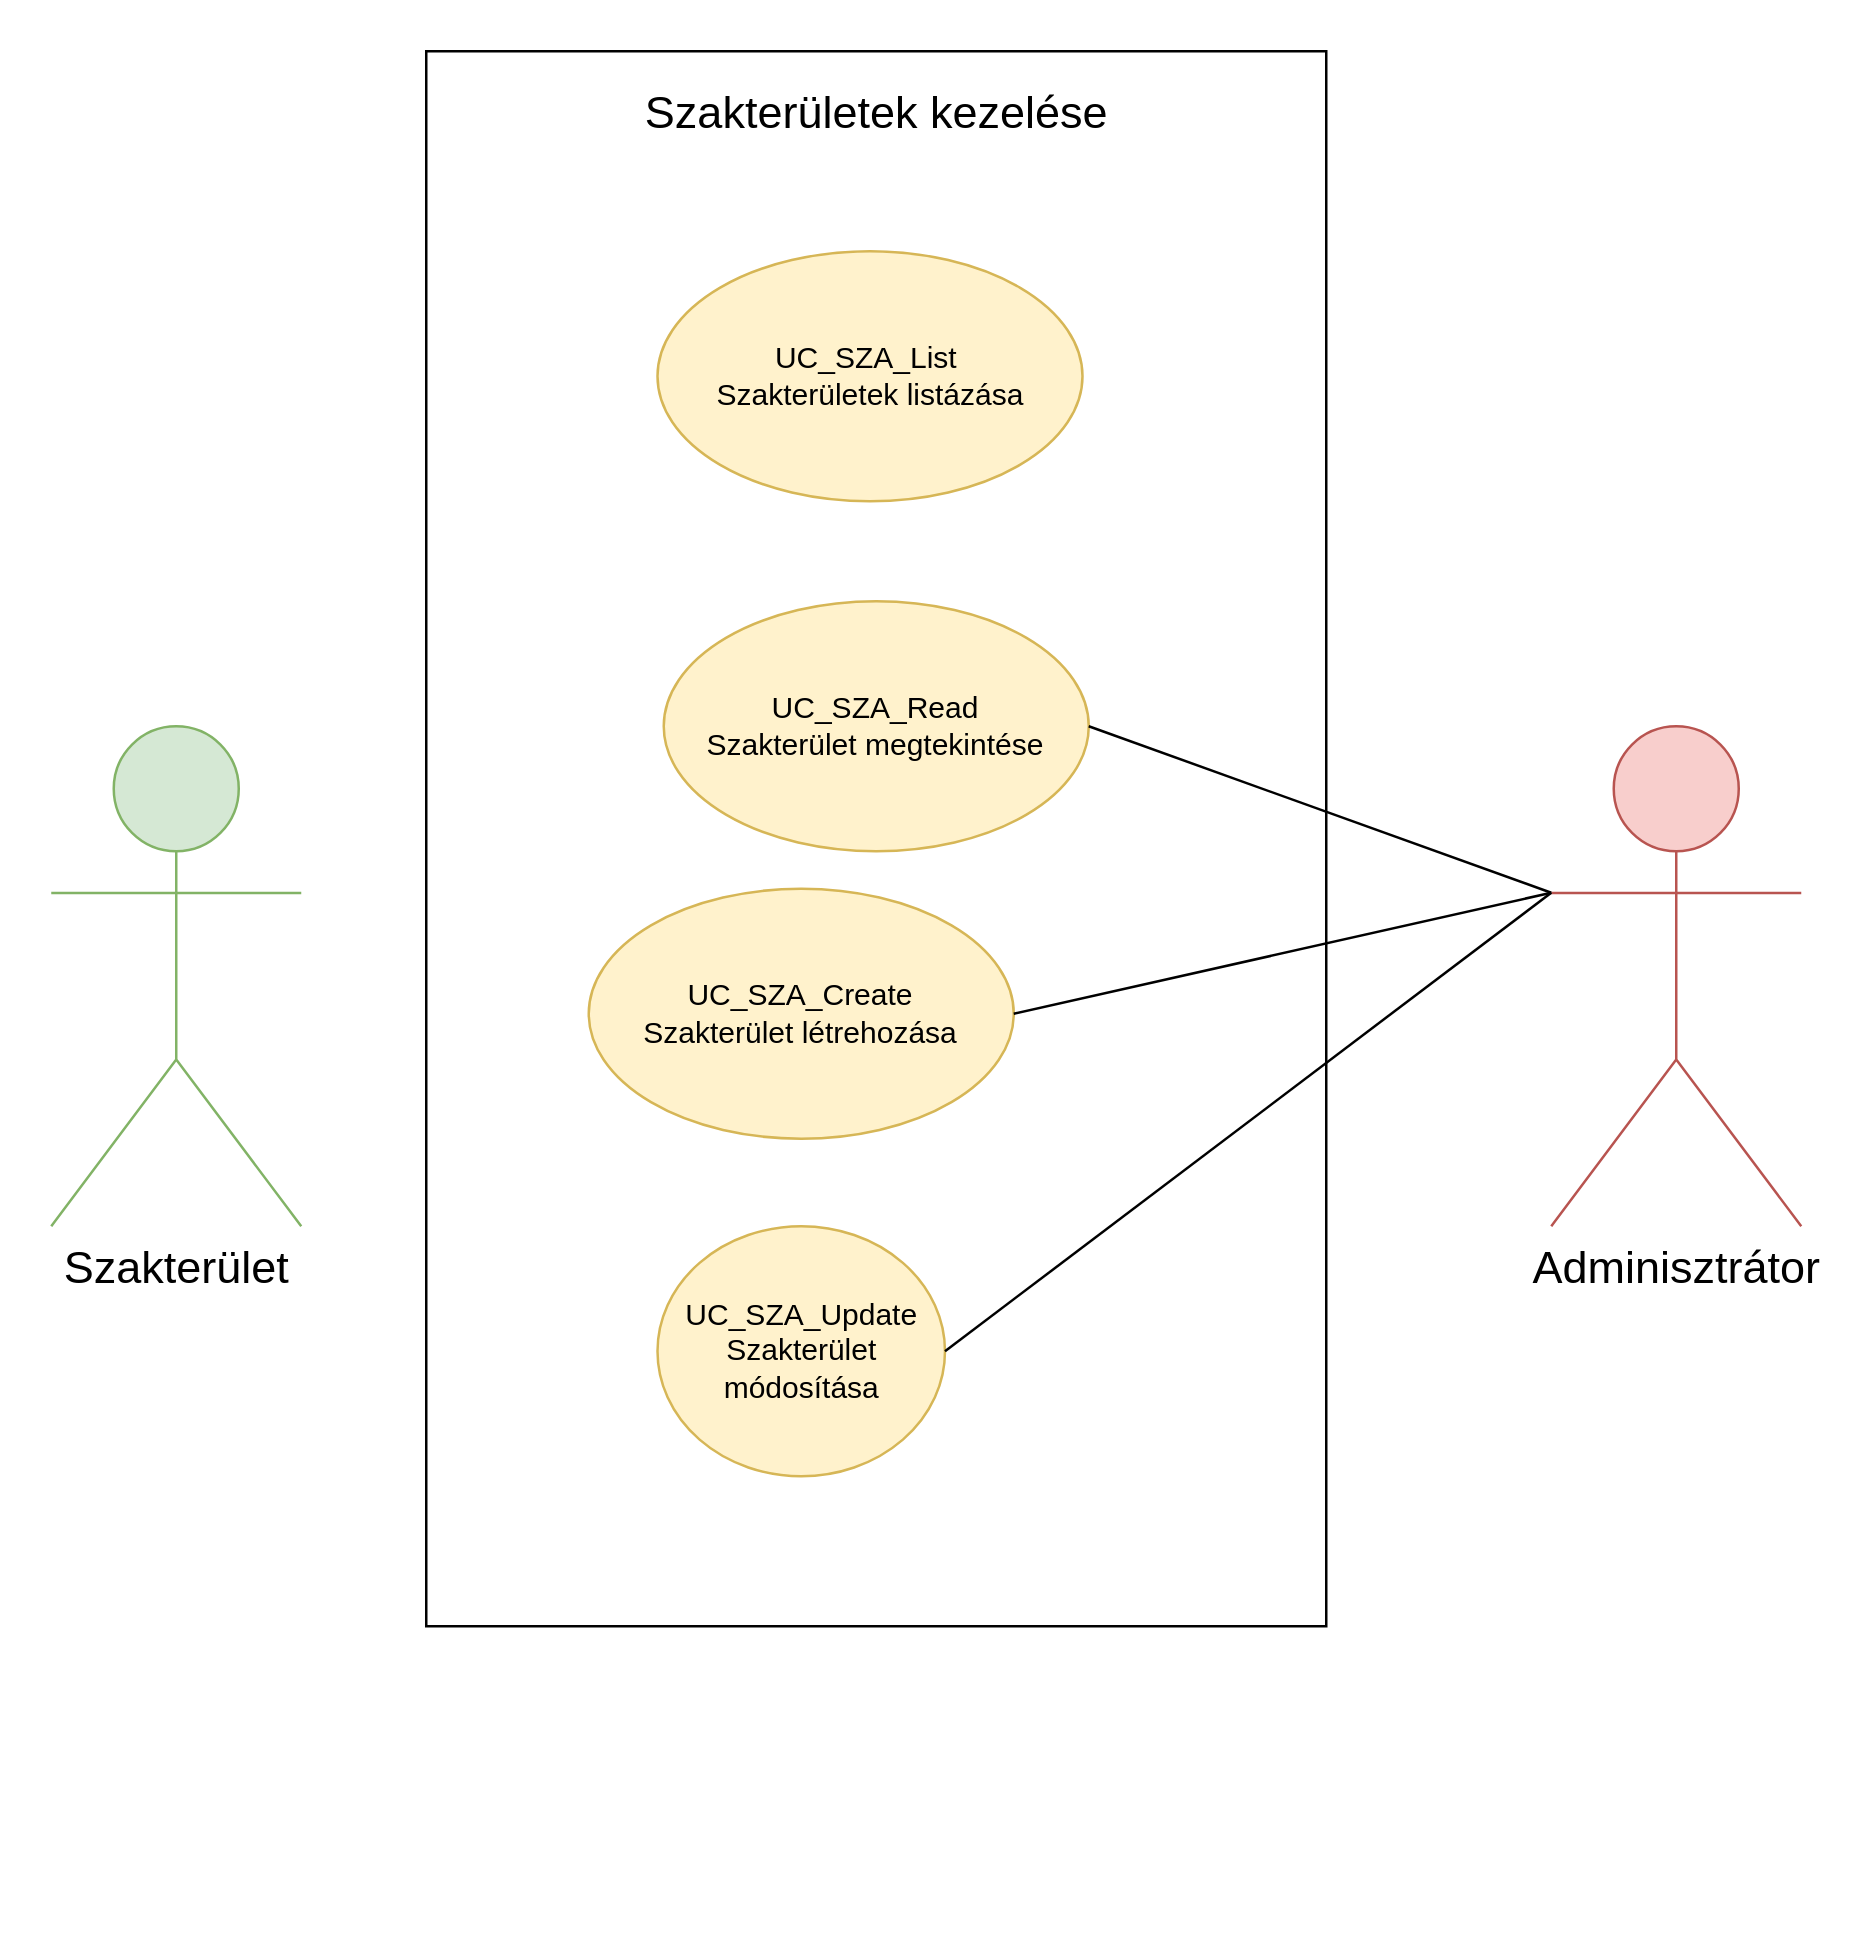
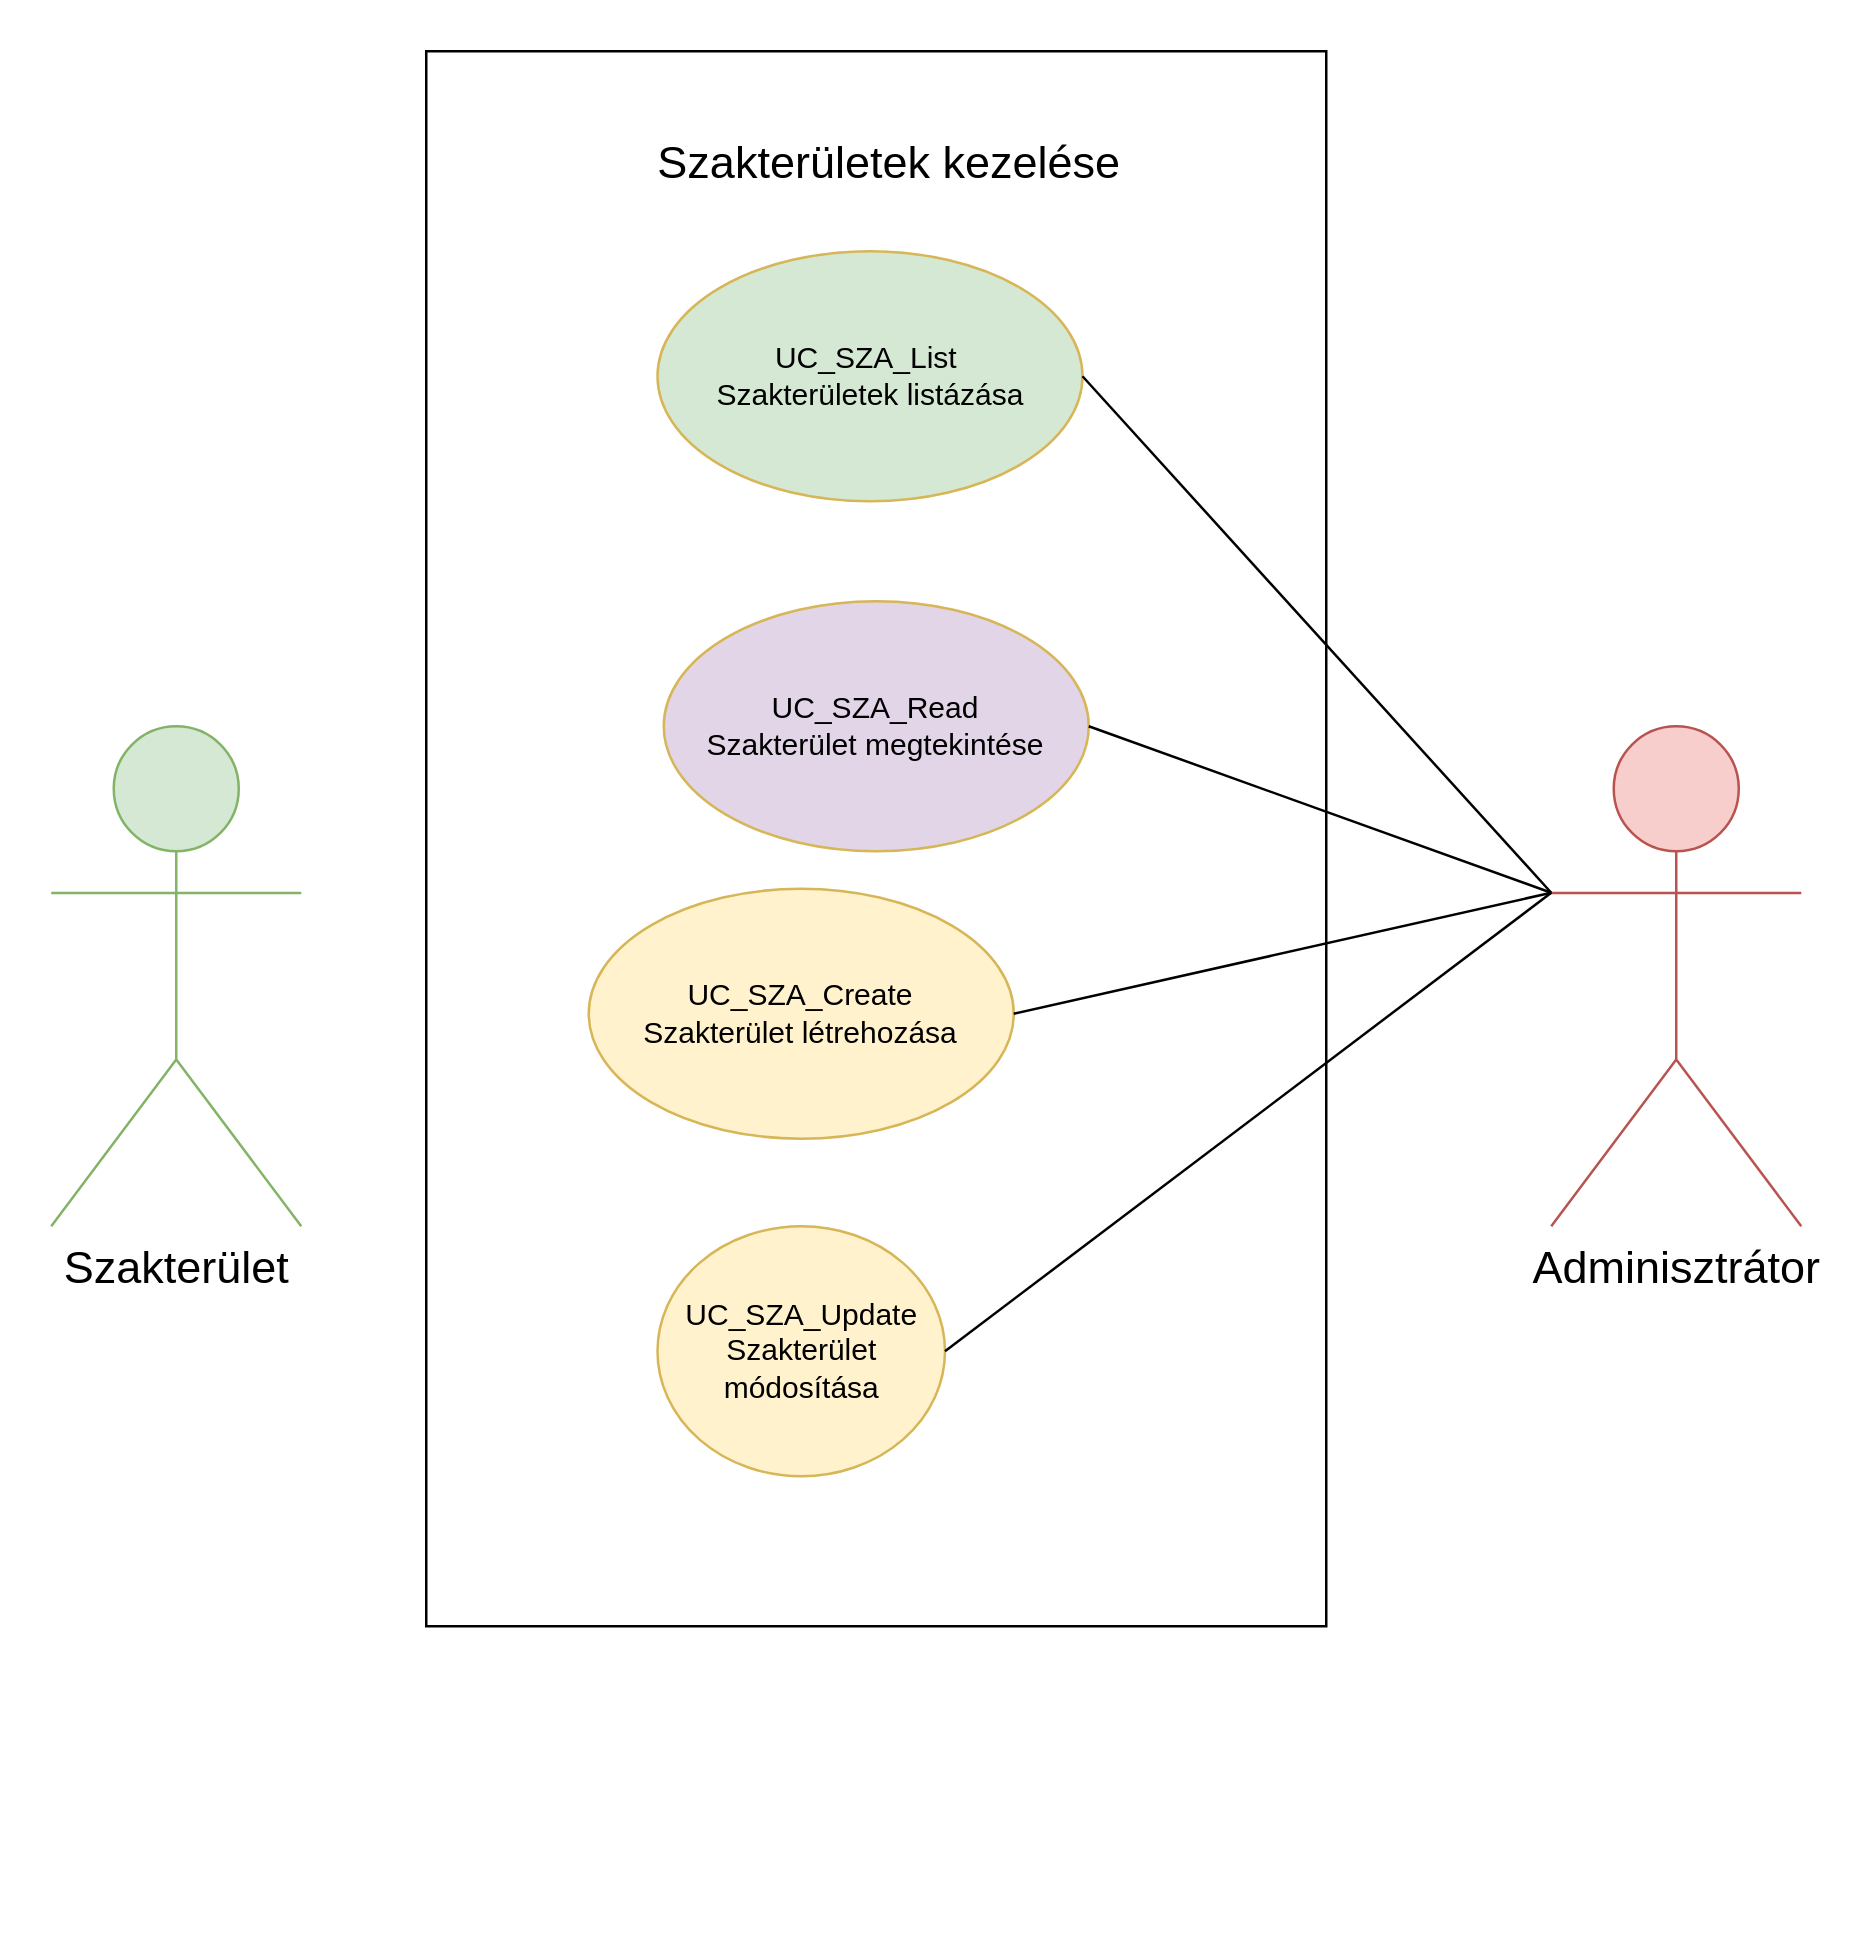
(876, 114) -> (889, 164)
(870, 376) -> (870, 376)
none -> (1314, 631)
(876, 726) -> (876, 726)
